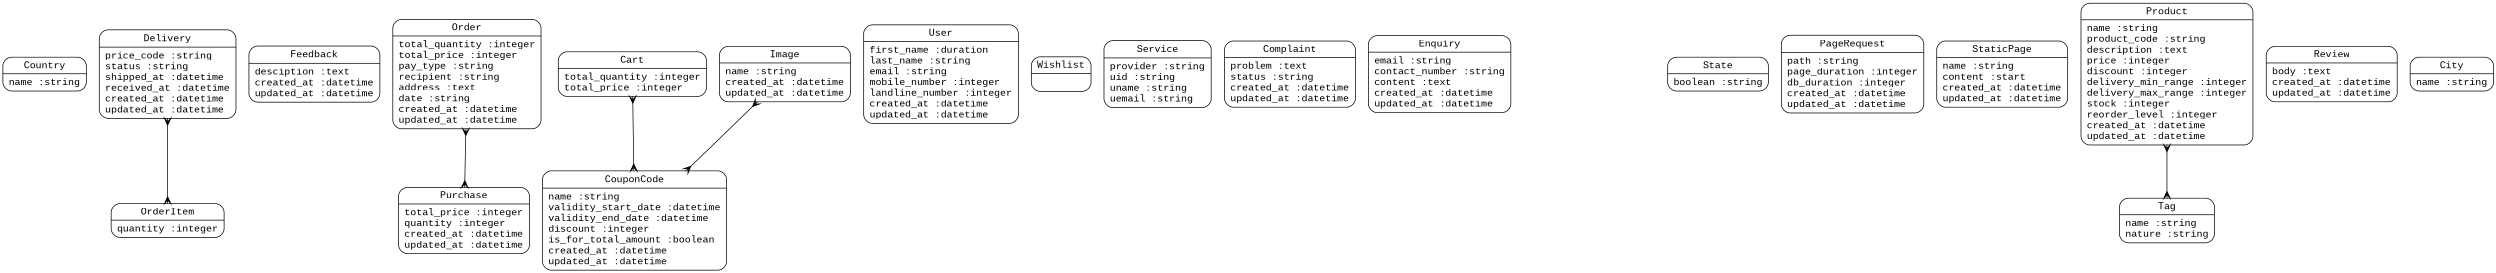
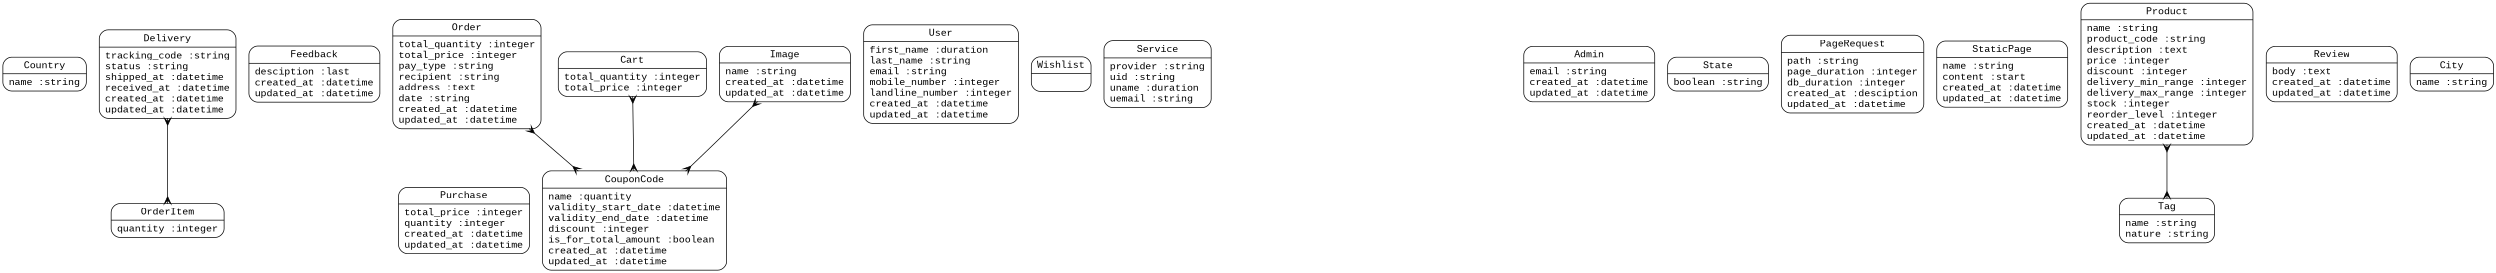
(159, 55) -> (168, 55)
(303, 72) -> (303, 72)
(1290, 74) -> none
(1440, 74) -> none
none -> (1589, 74)
(1149, 88) -> (1154, 88)
(1847, 93) -> (1853, 93)
(465, 158) -> (554, 150)
(584, 196) -> (590, 196)
